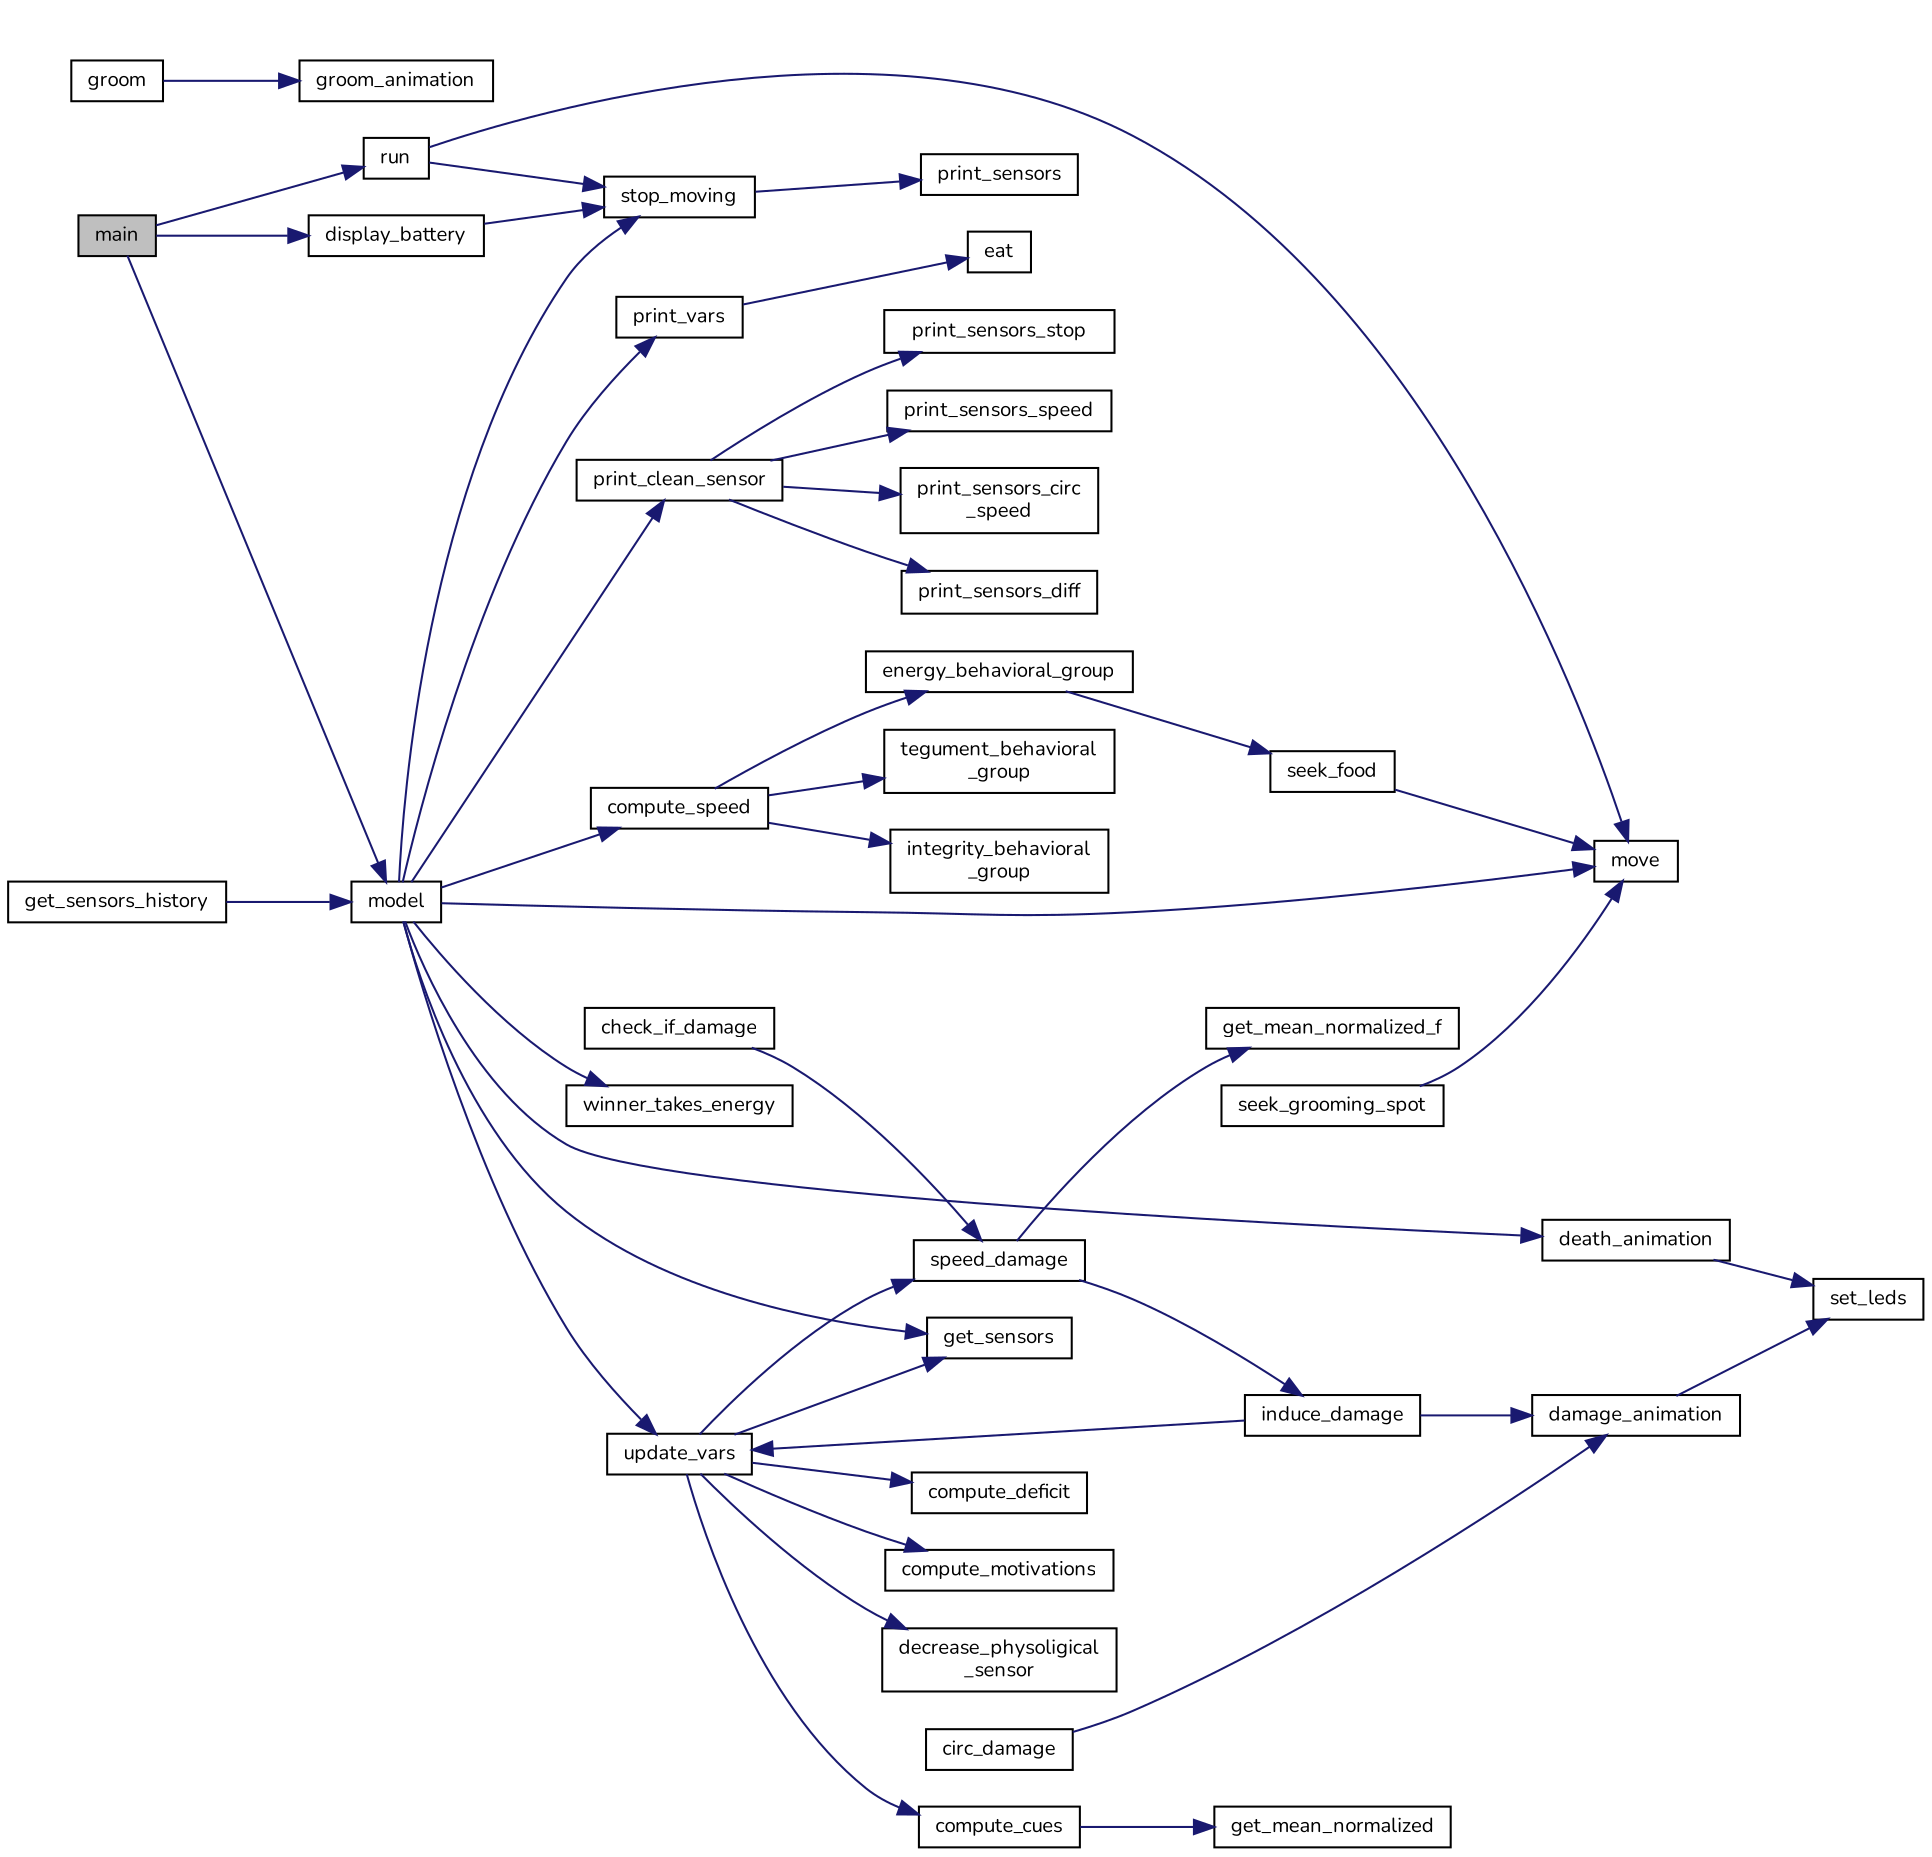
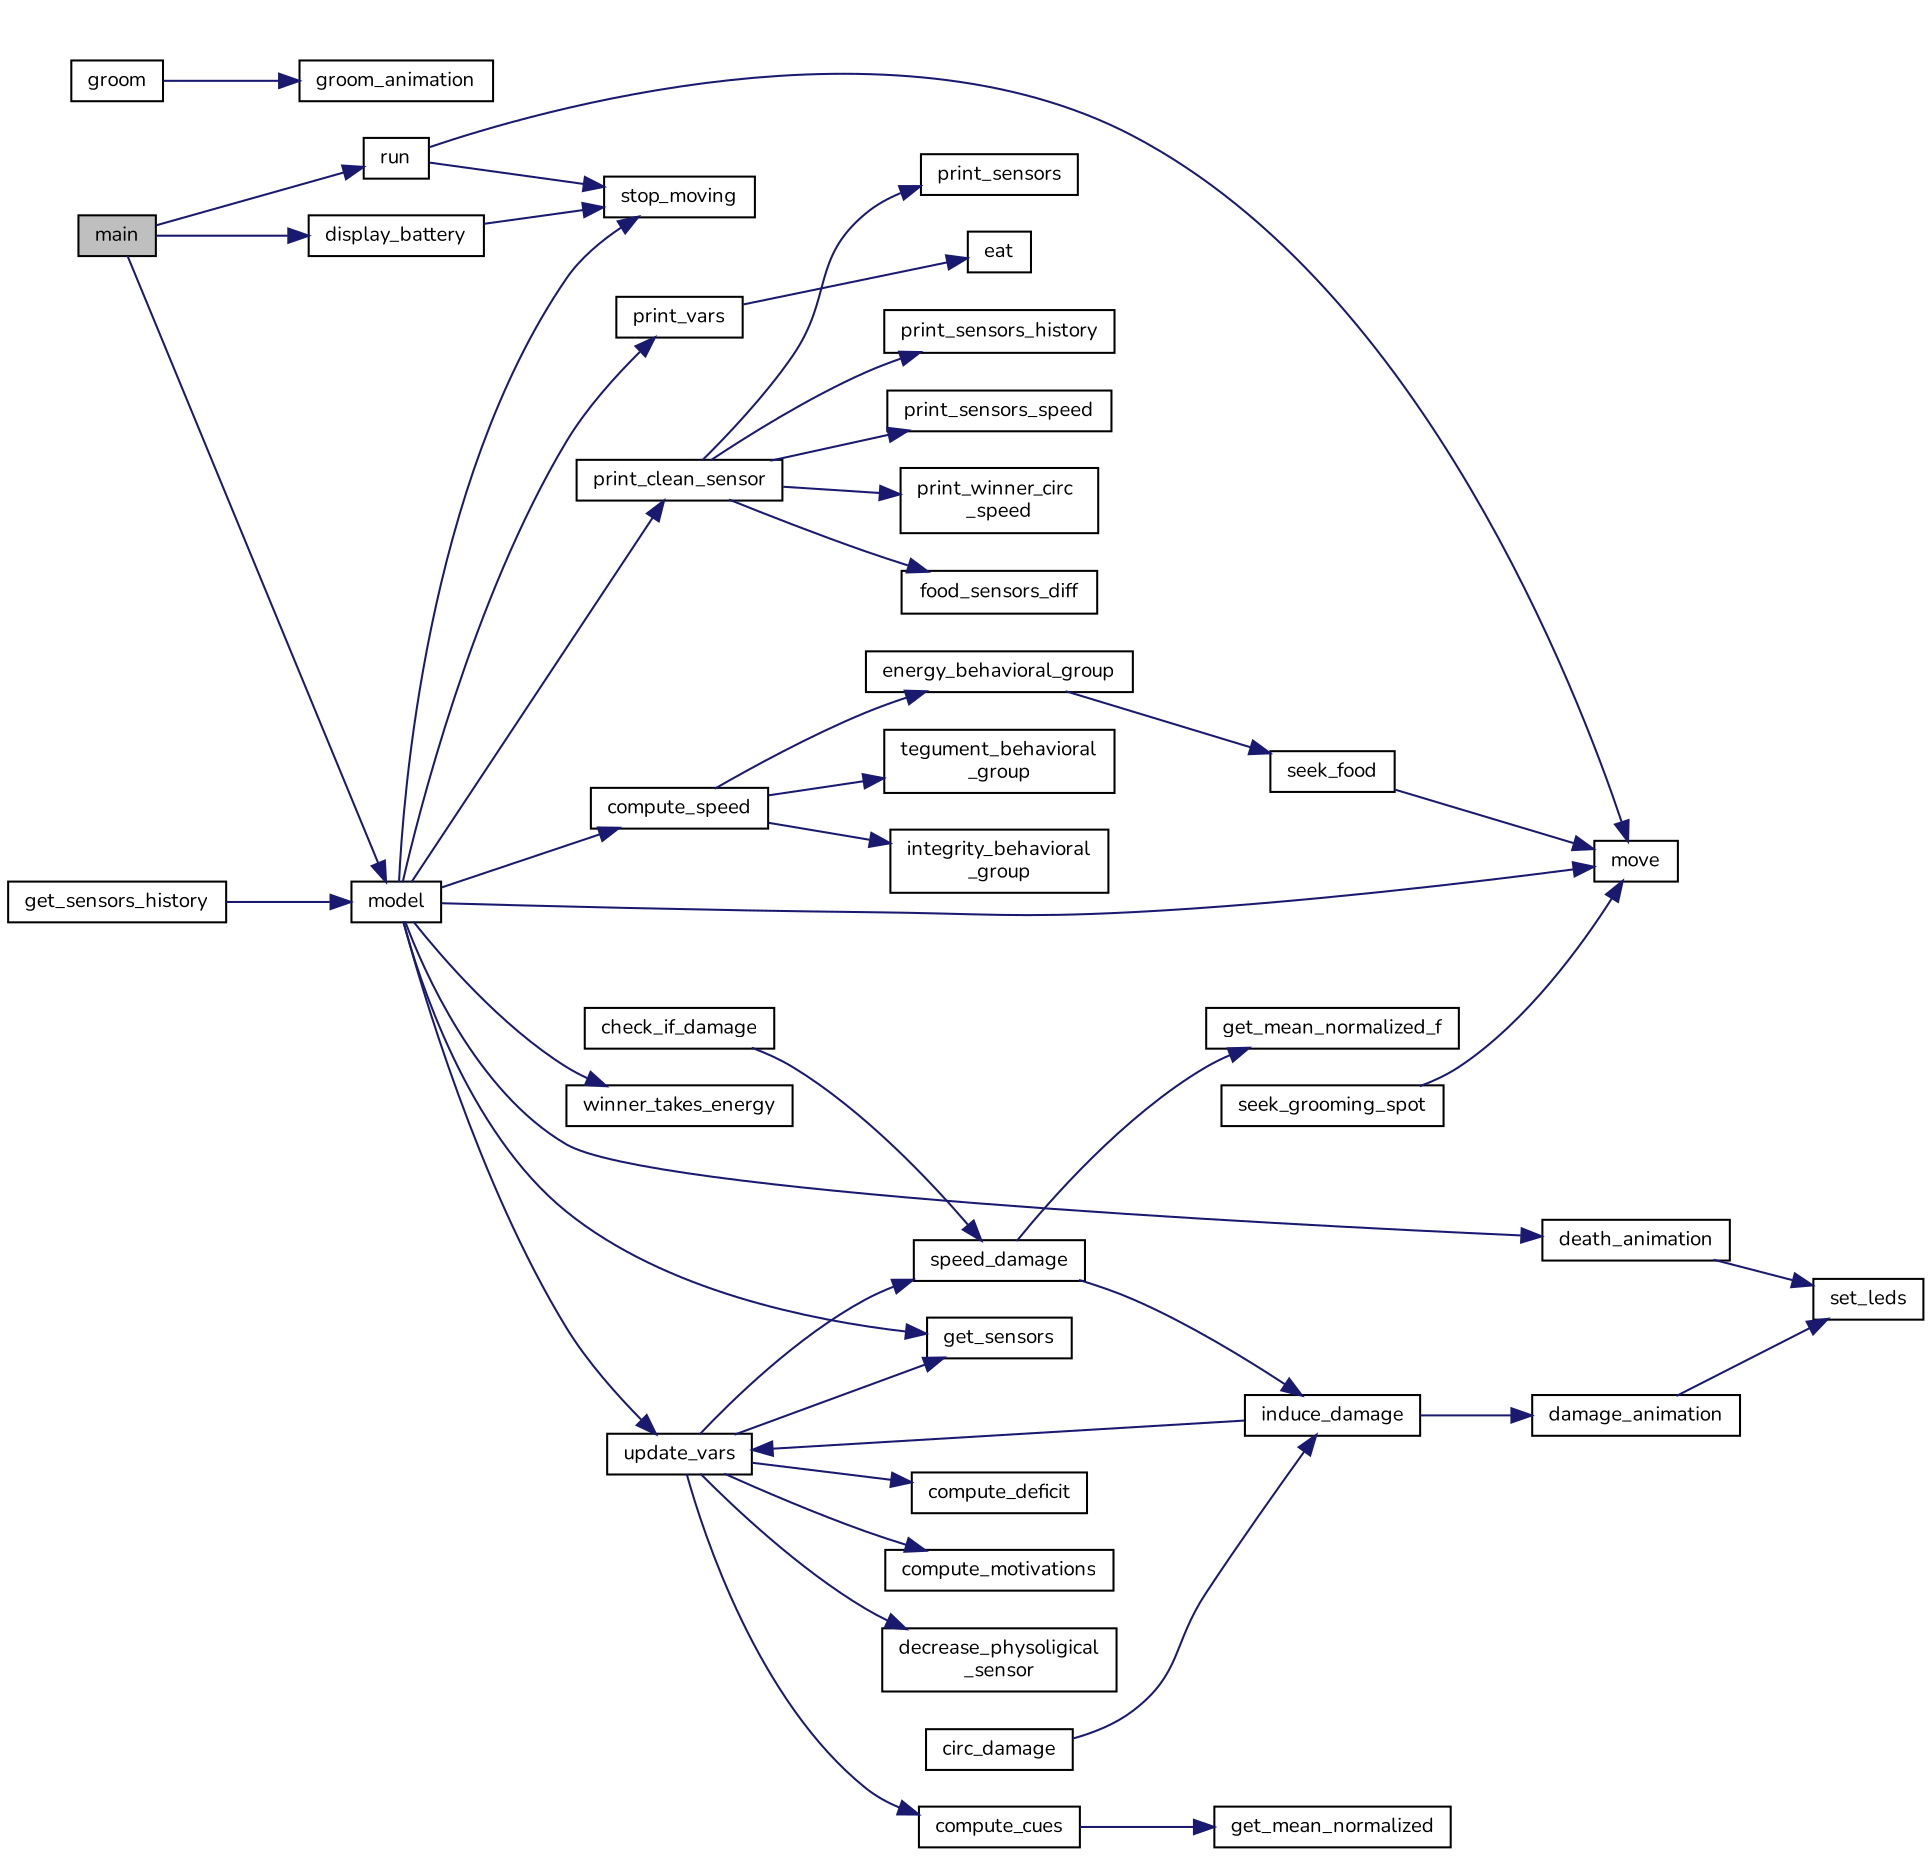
(828, 187) -> (808, 328)
(999, 331) -> (999, 331)
(999, 501) -> (999, 501)
(999, 592) -> (999, 592)
(1340, 1605) -> (1197, 1608)
